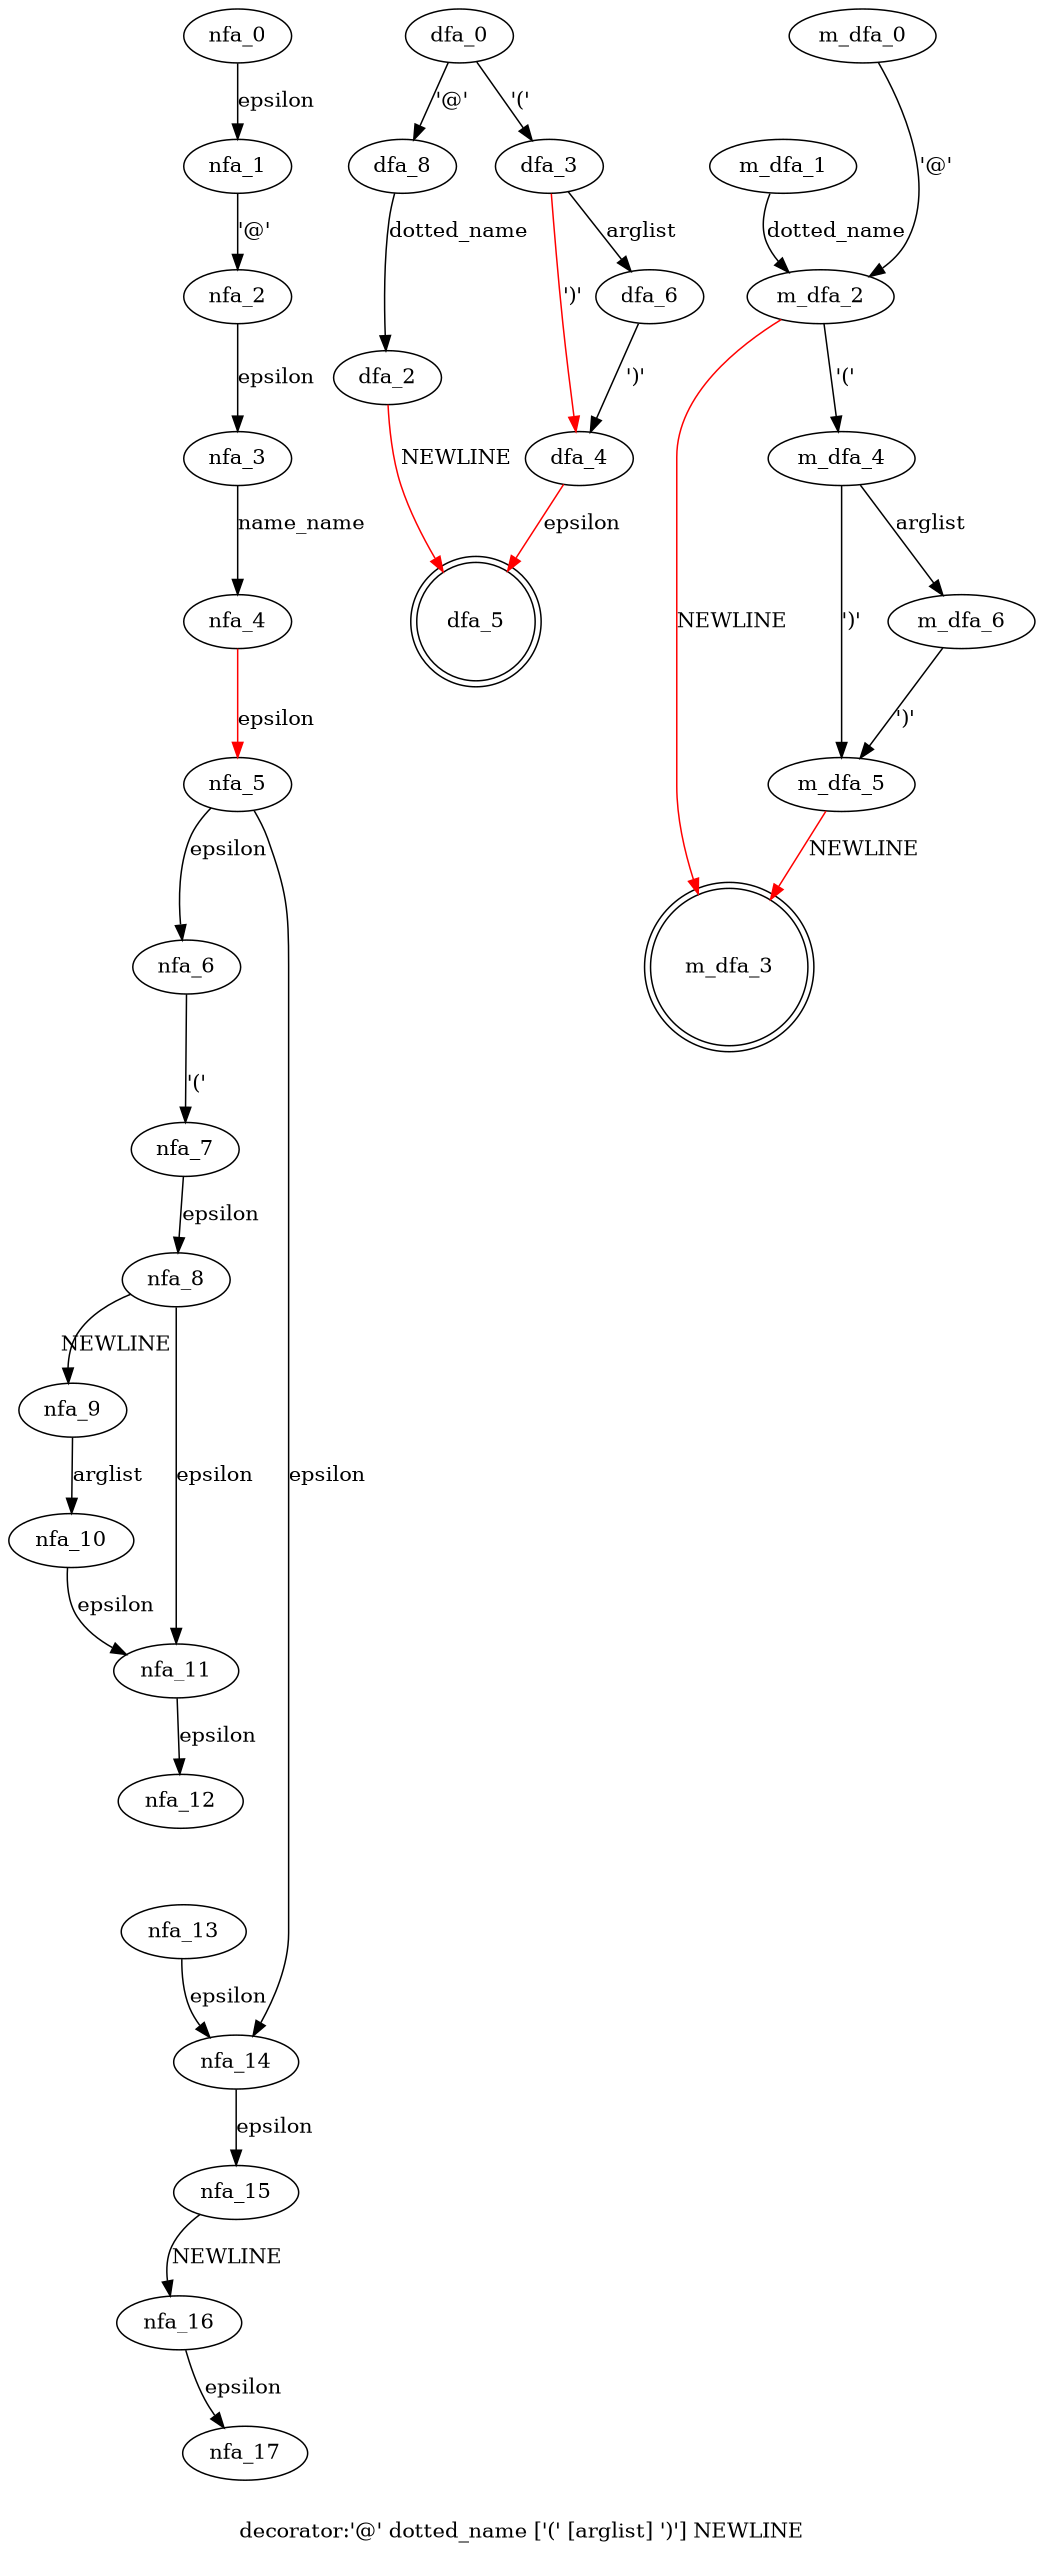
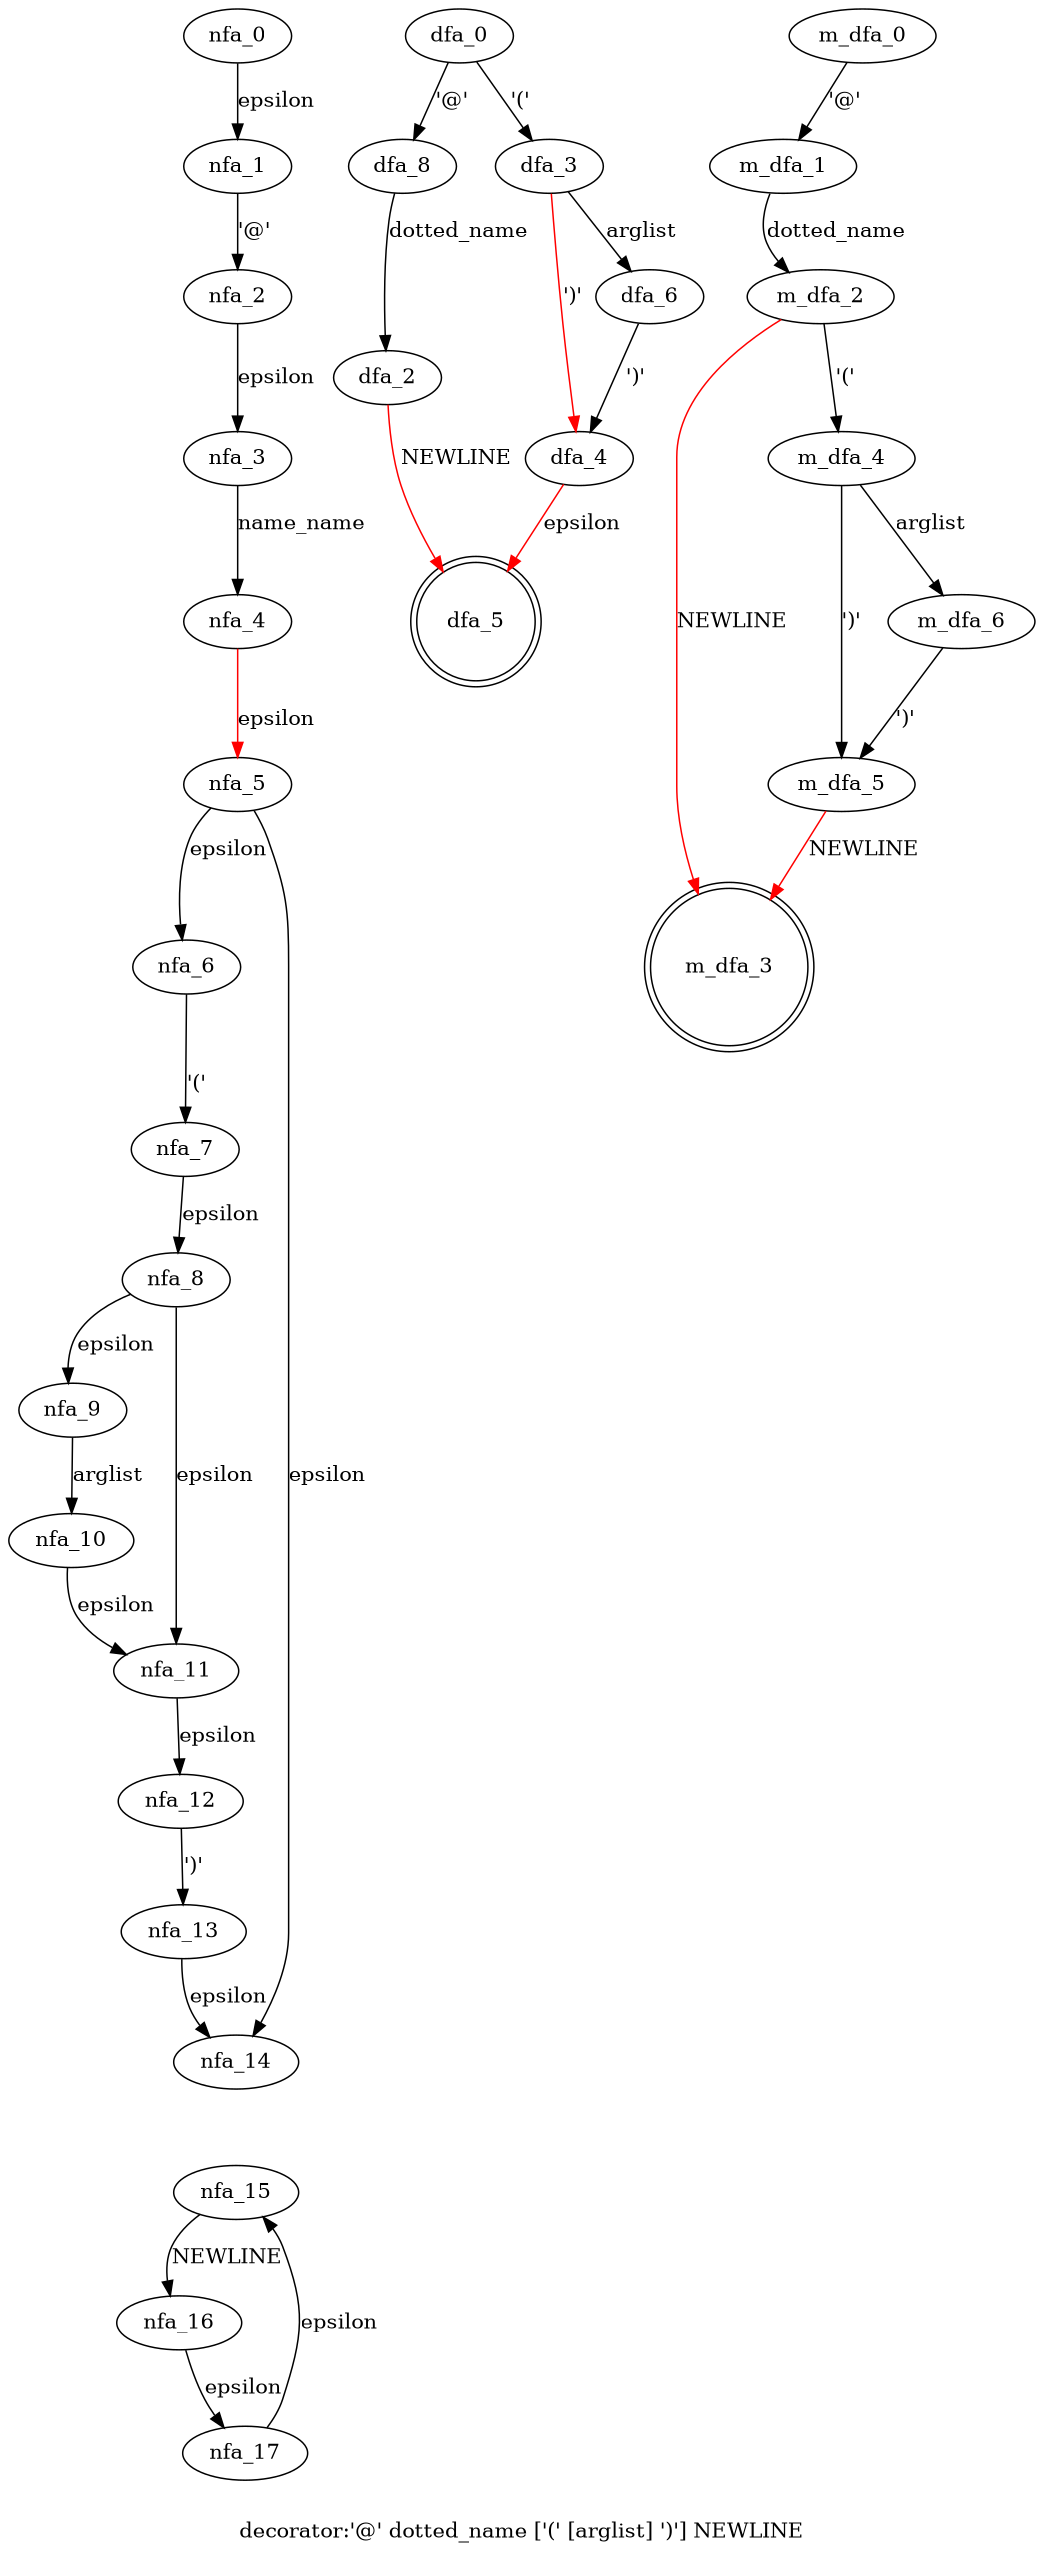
(917, 167) -> (827, 95)
(116, 1345) -> (116, 1345)
none -> (182, 1859)
(236, 2120) -> (299, 2329)
